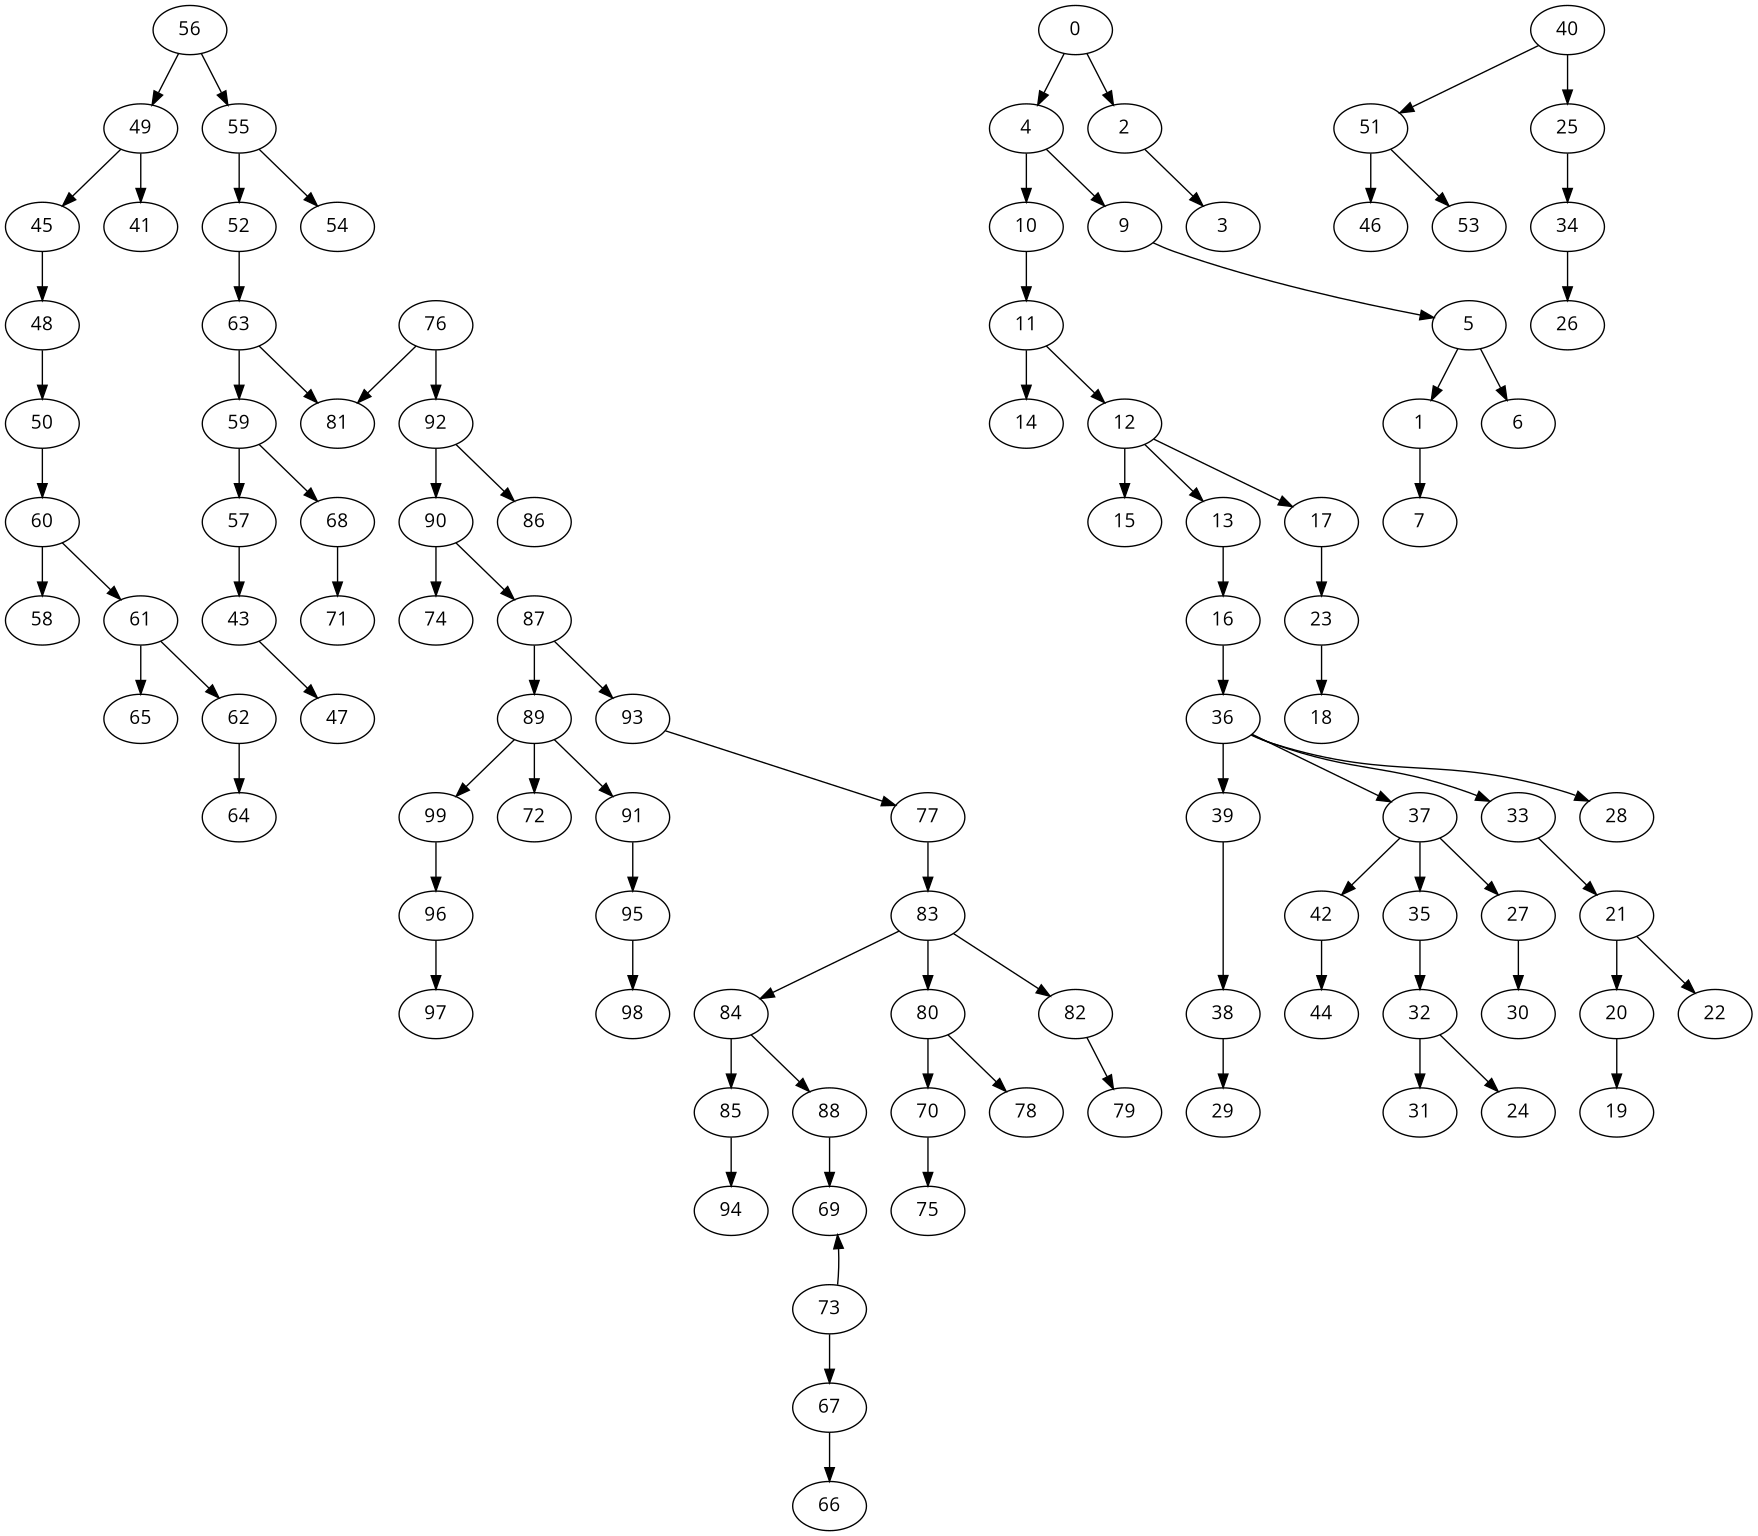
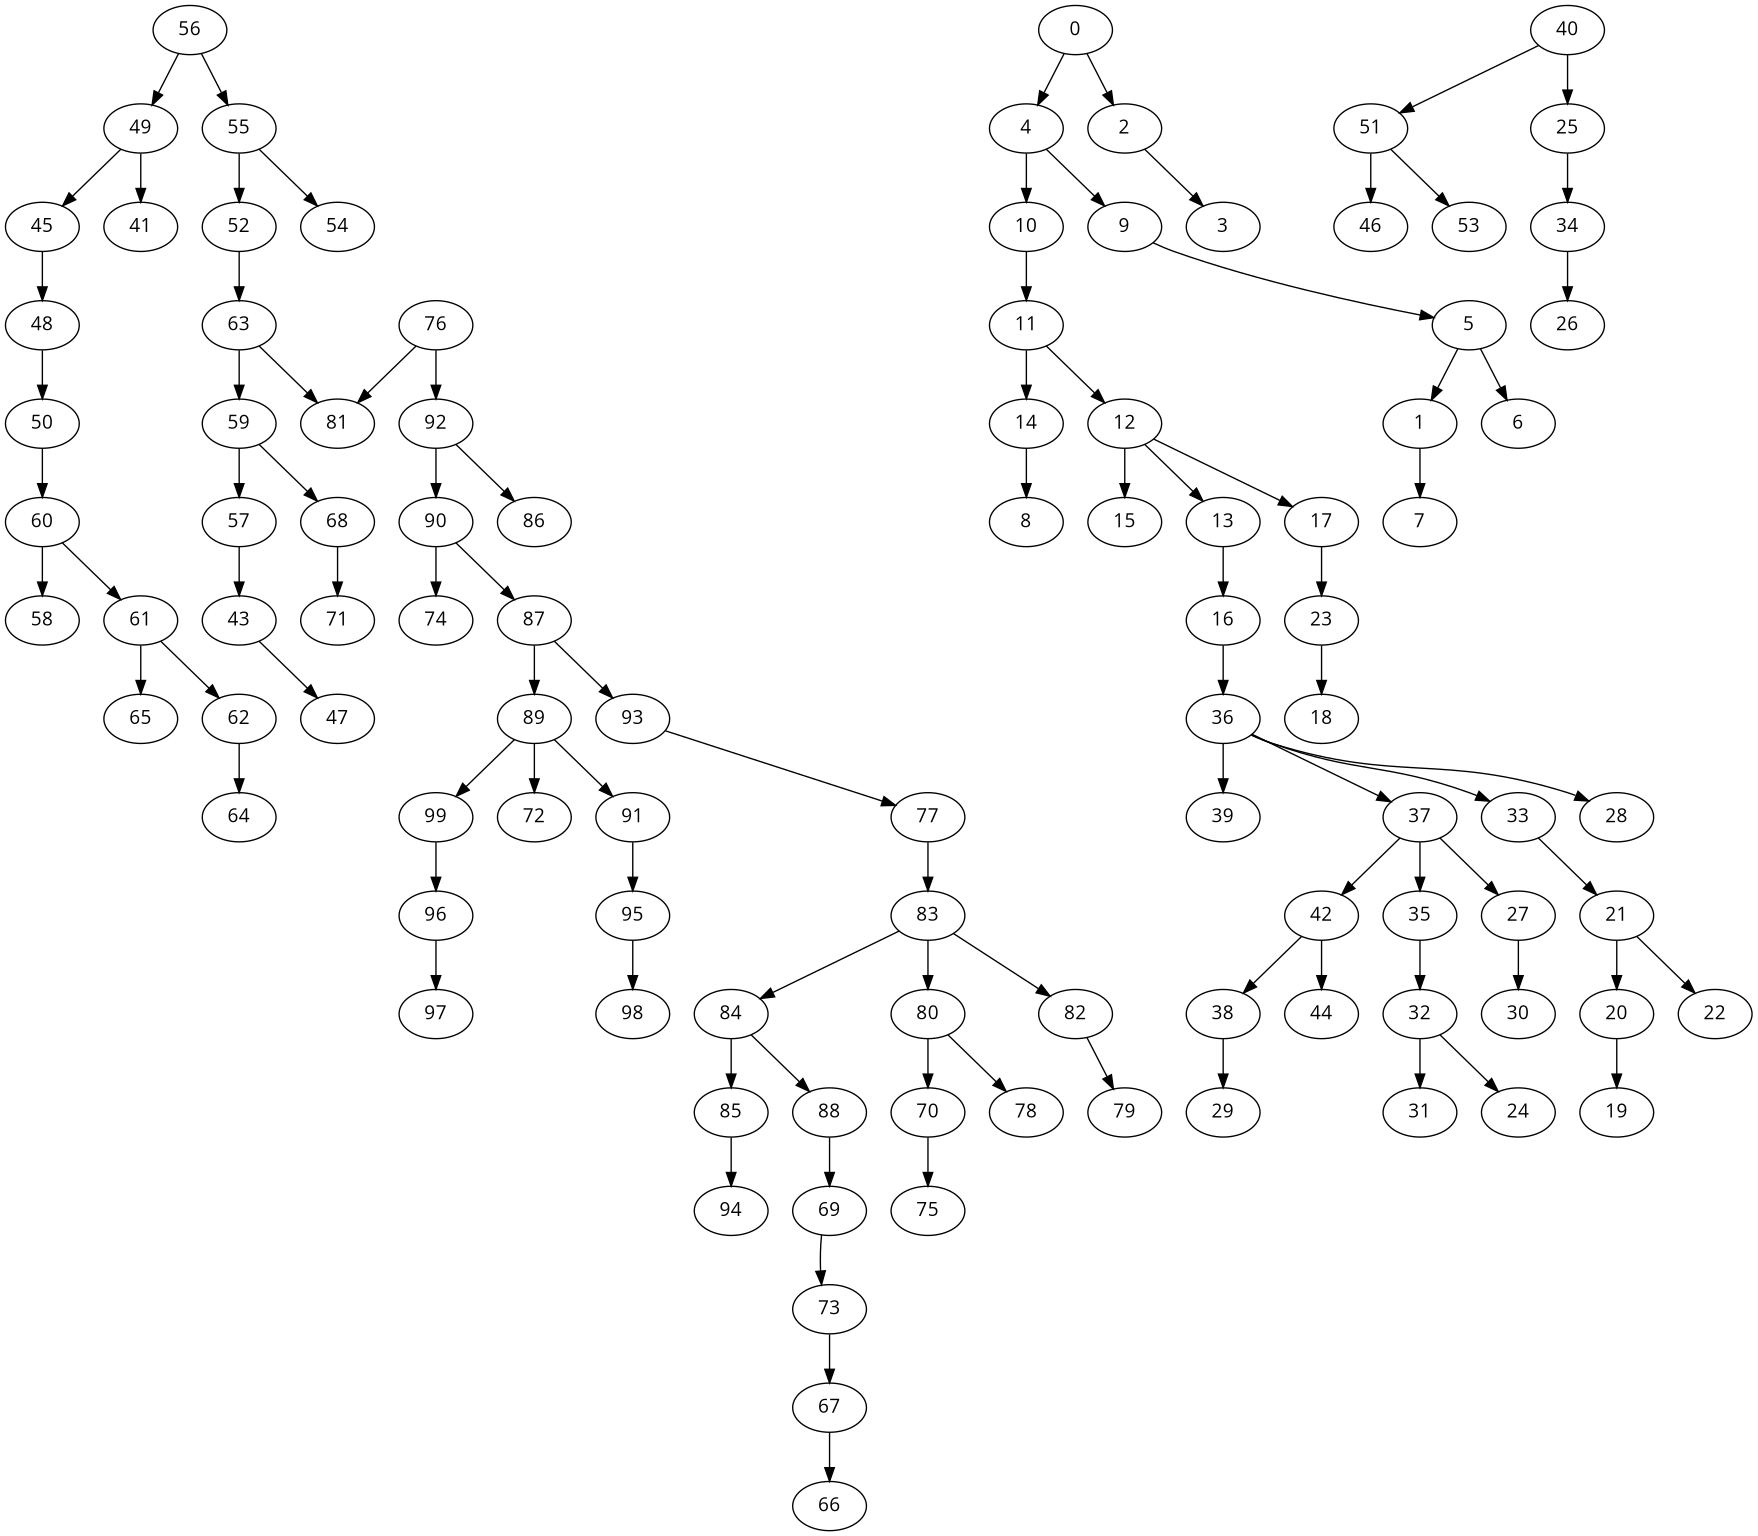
none -> (1026, 522)
(1223, 909) -> (1277, 960)
(839, 1267) -> (820, 1253)
